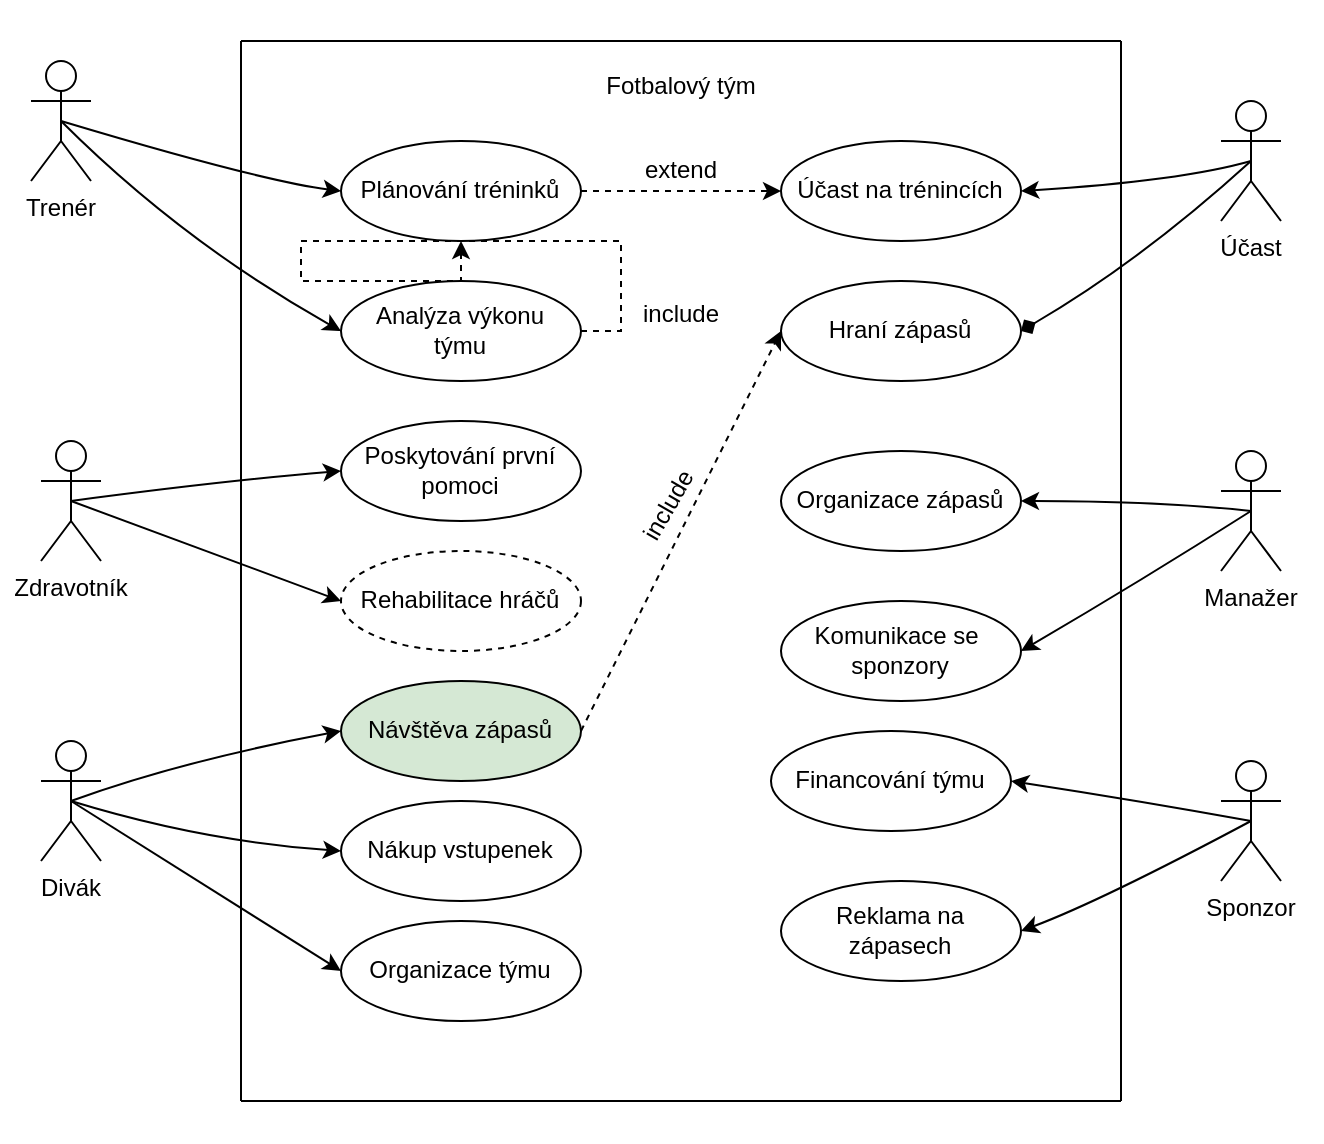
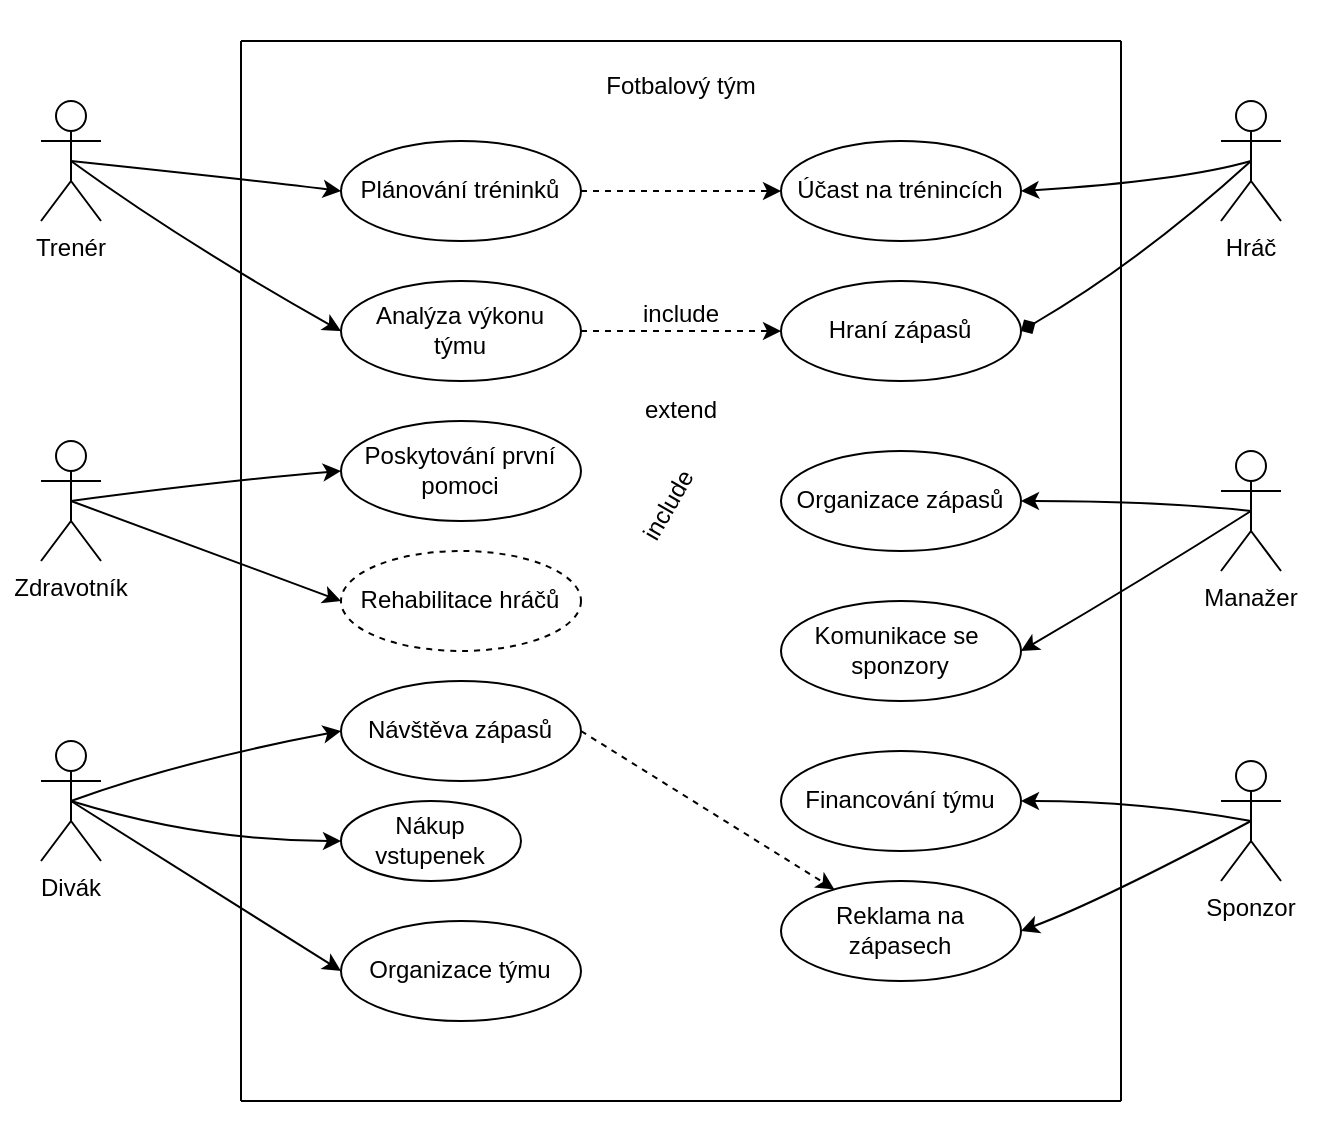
(61, 121) -> (71, 161)
(681, 171) -> (681, 411)
(1252, 249) -> (1252, 249)
(301, 262) -> (693, 331)
(678, 537) -> (702, 807)
(461, 731) -> (461, 731)
(891, 781) -> (901, 801)
(461, 851) -> (431, 841)
